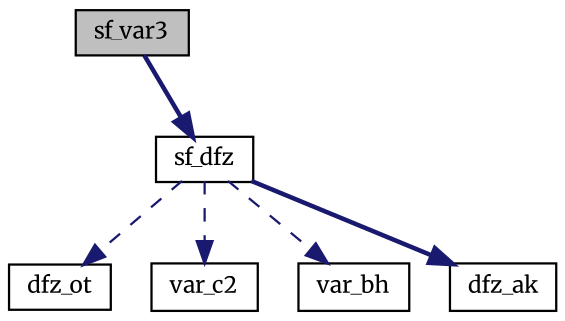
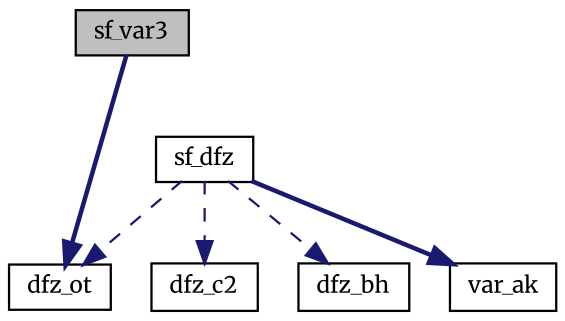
(163, 86) -> (99, 149)
(205, 287) -> (205, 287)
(354, 287) -> (354, 287)
(503, 287) -> (503, 287)
